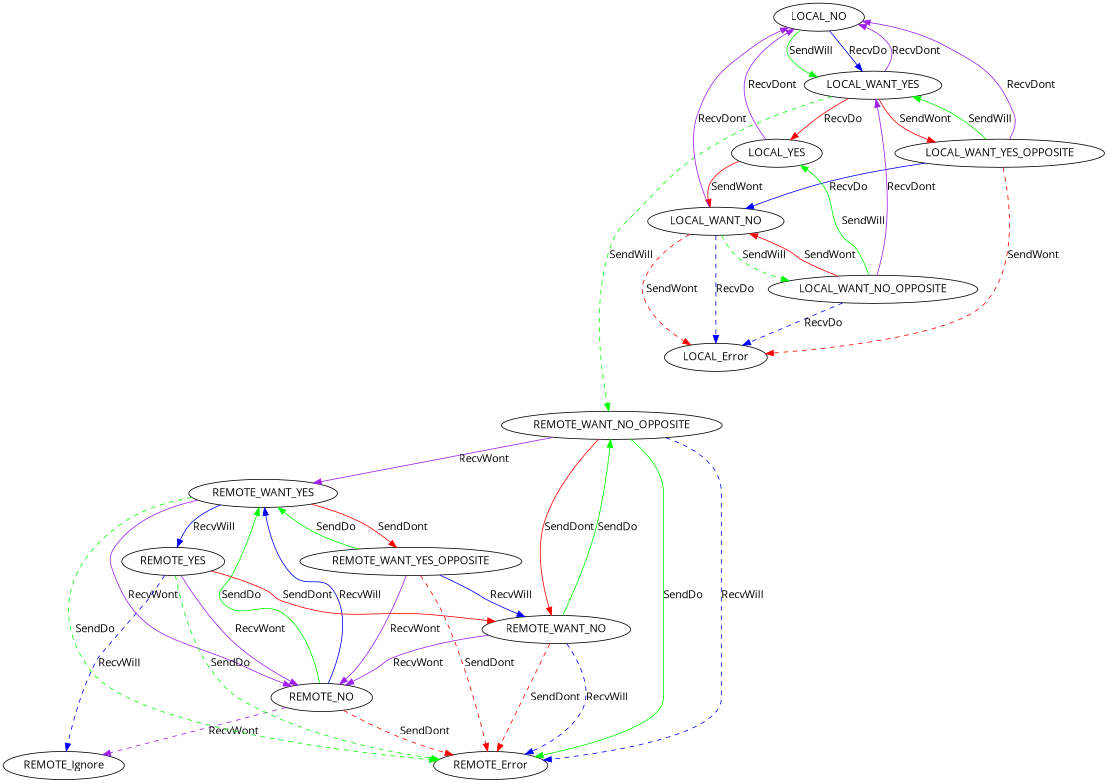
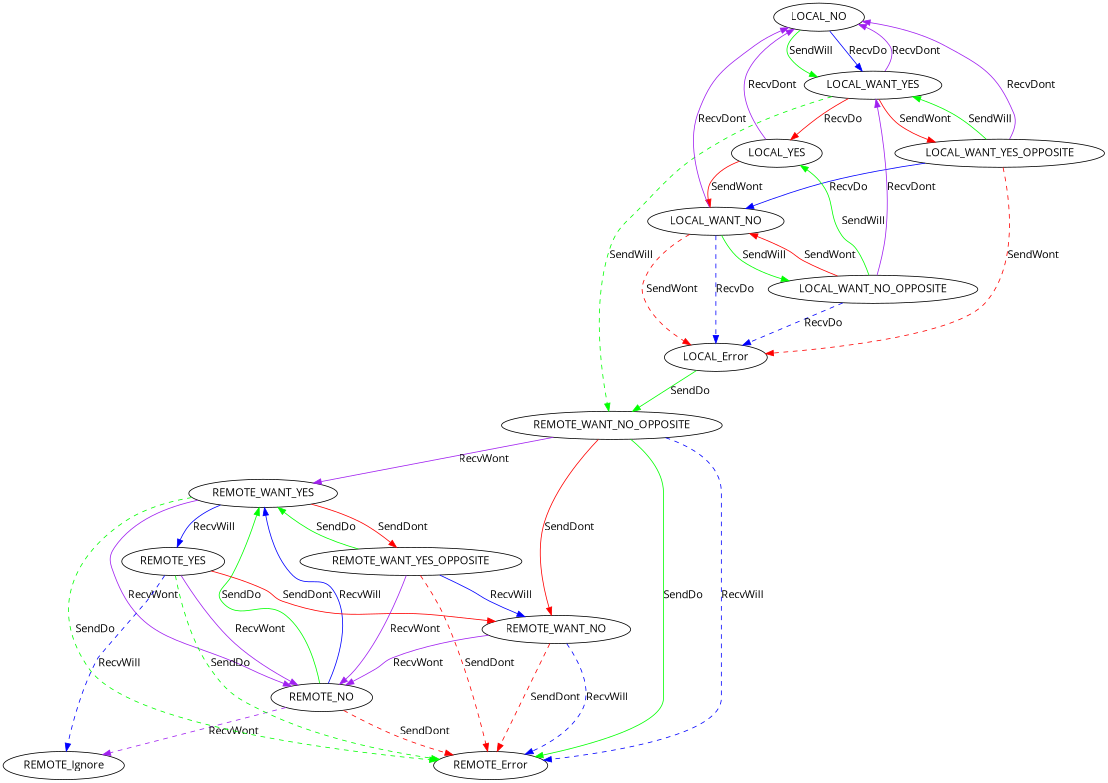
(746, 264) -> (746, 264)
(595, 534) -> (668, 389)
